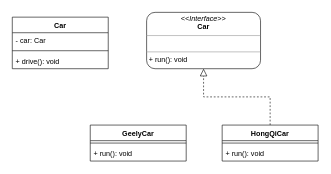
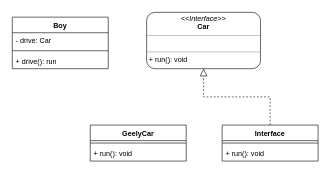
(60, 25) -> (60, 25)
(33, 41) -> (36, 41)
(41, 61) -> (40, 61)
(270, 133) -> (270, 133)
